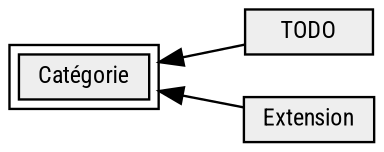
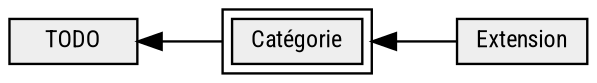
(214, 51) -> (192, 41)
